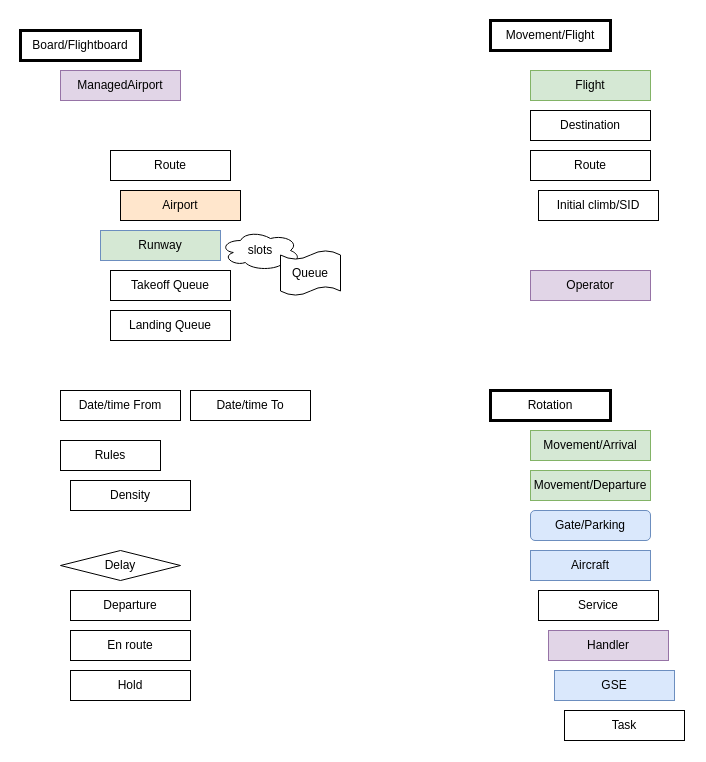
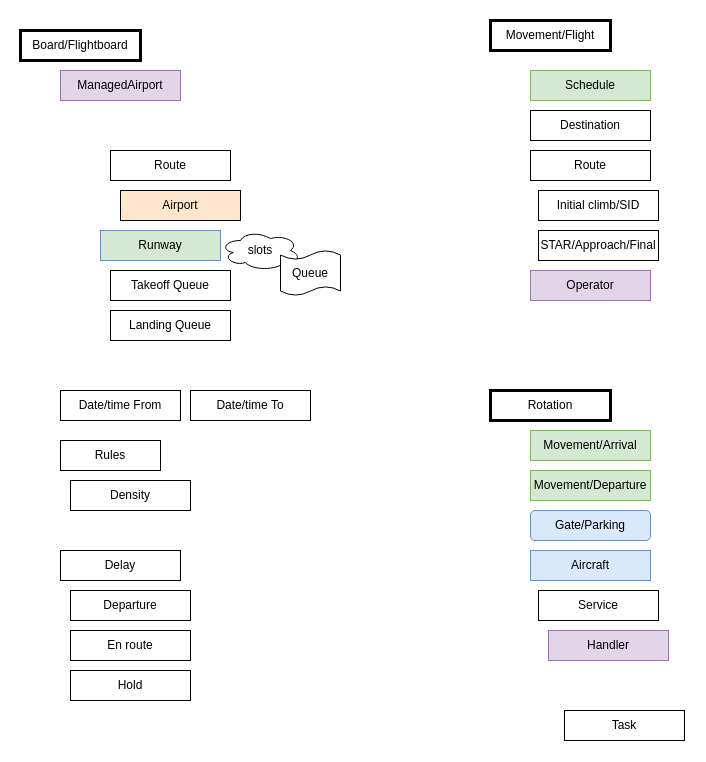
(591, 86) -> (591, 86)
none -> (599, 246)
(121, 566) -> (121, 566)
(615, 686) -> none
